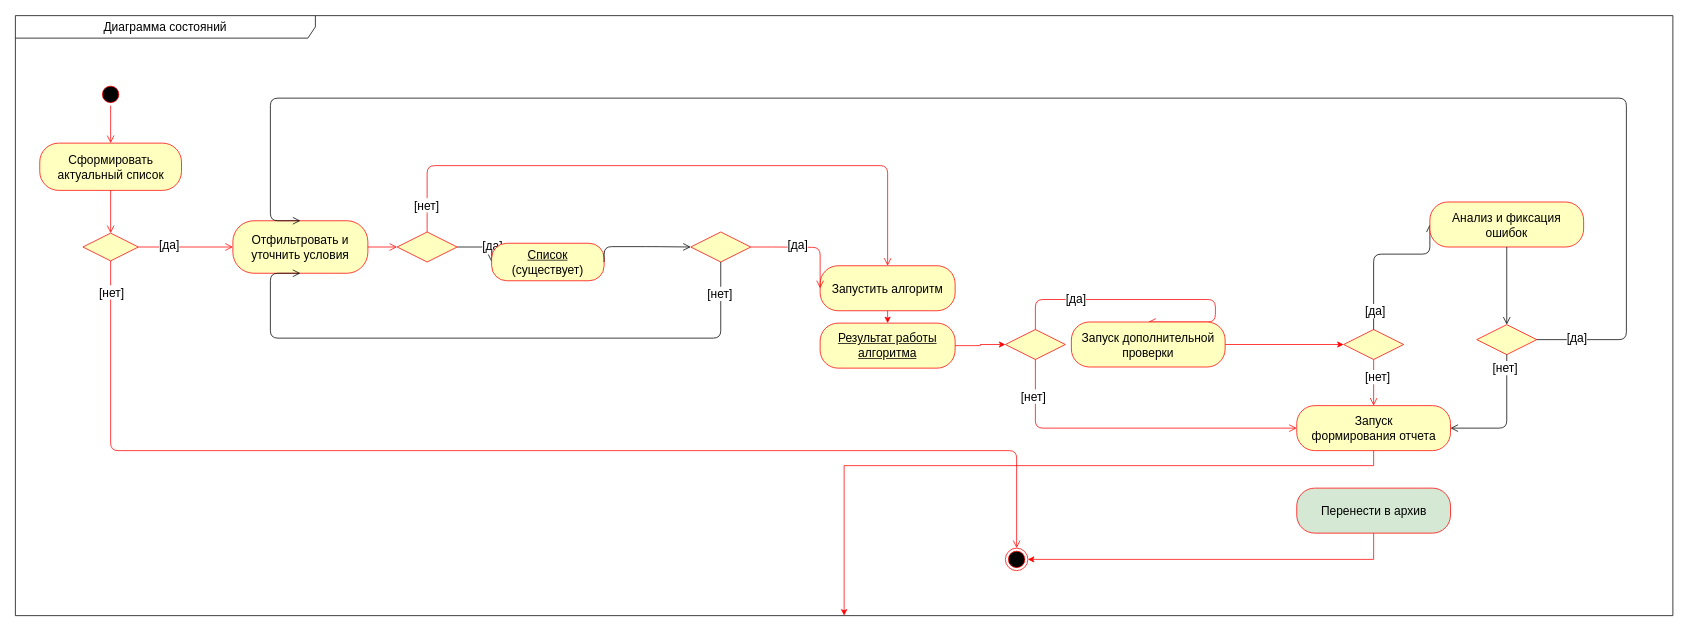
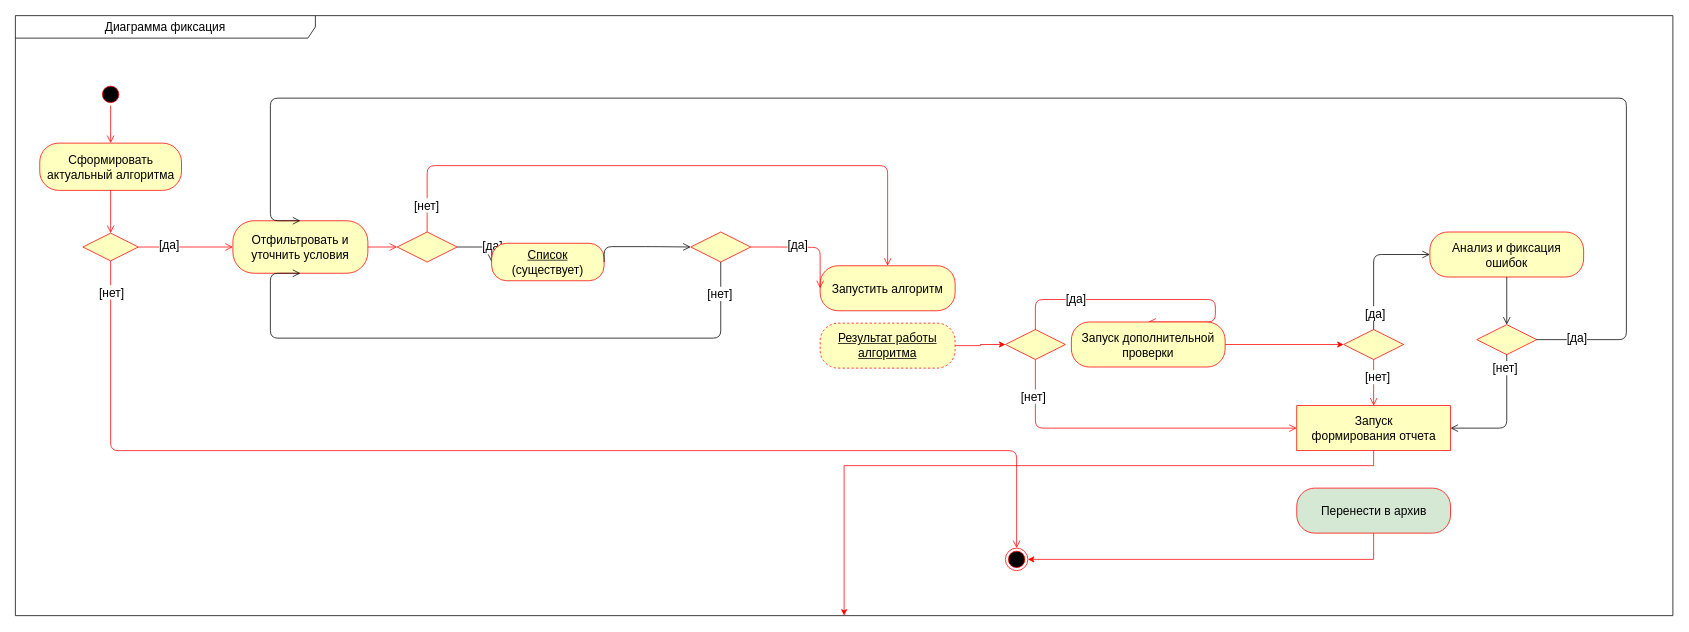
(165, 27) -> (165, 27)
(111, 167) -> (111, 167)
(1507, 224) -> (1507, 254)
(888, 313) -> none
(888, 345) -> (888, 345)
(1374, 428) -> (1374, 428)
